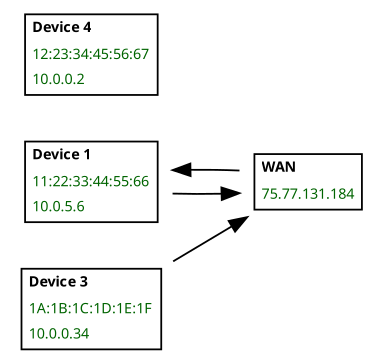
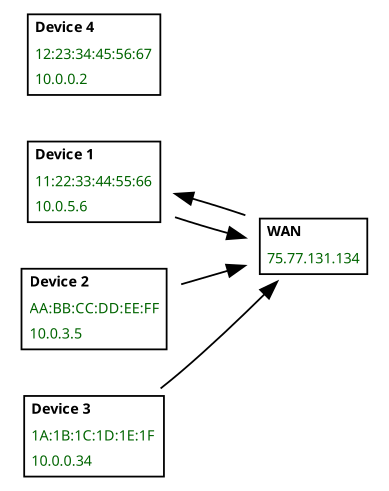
(308, 194) -> (314, 259)
none -> (94, 309)
